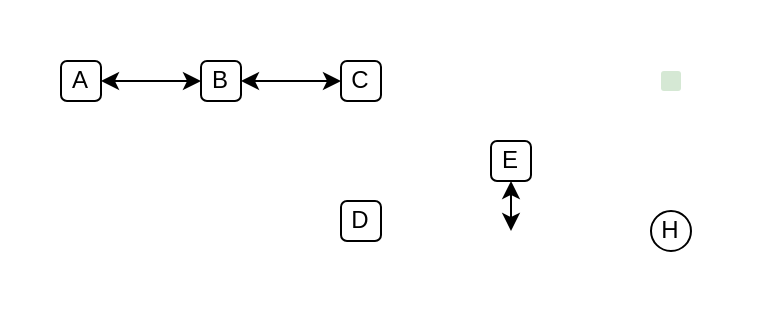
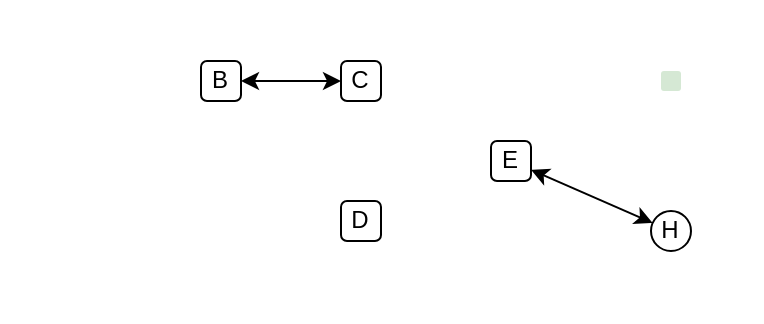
(81, 81) -> none
(151, 81) -> none
(511, 206) -> (591, 196)
